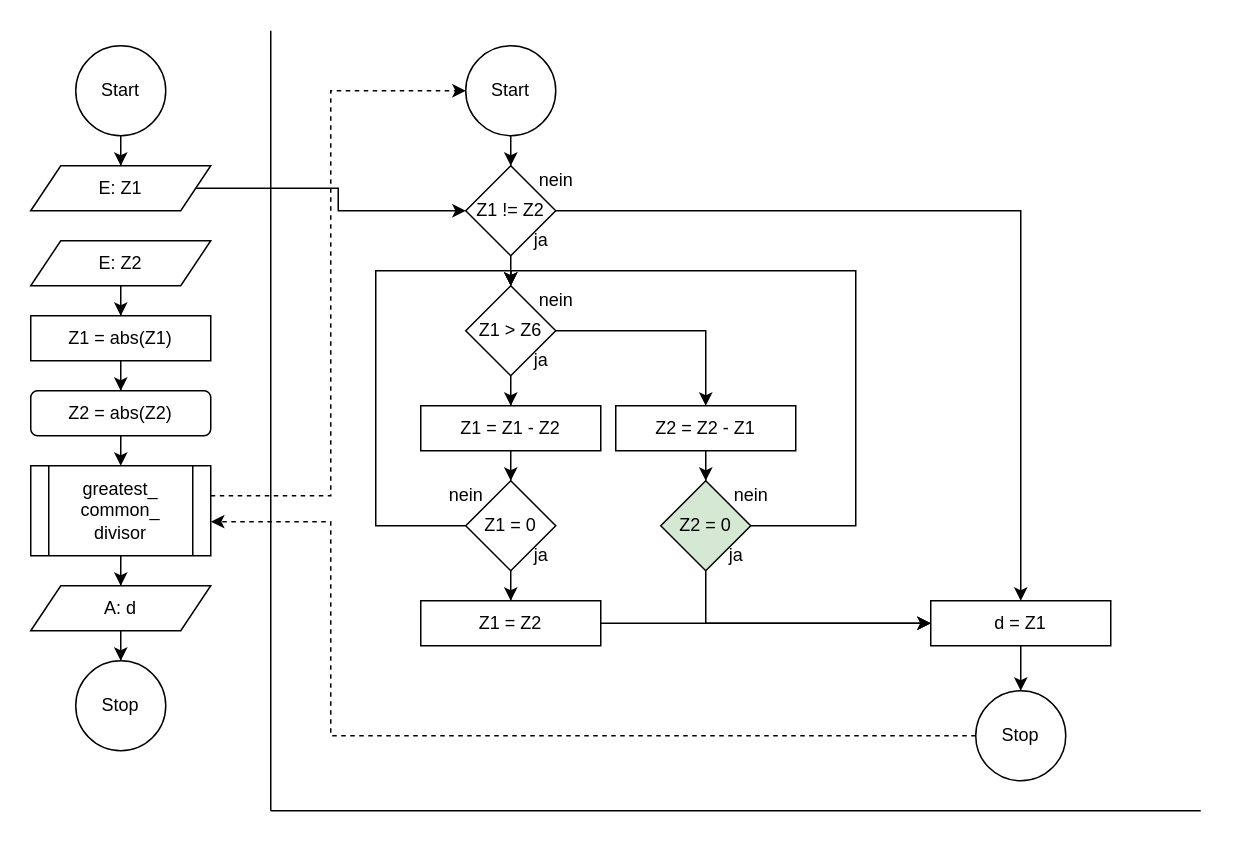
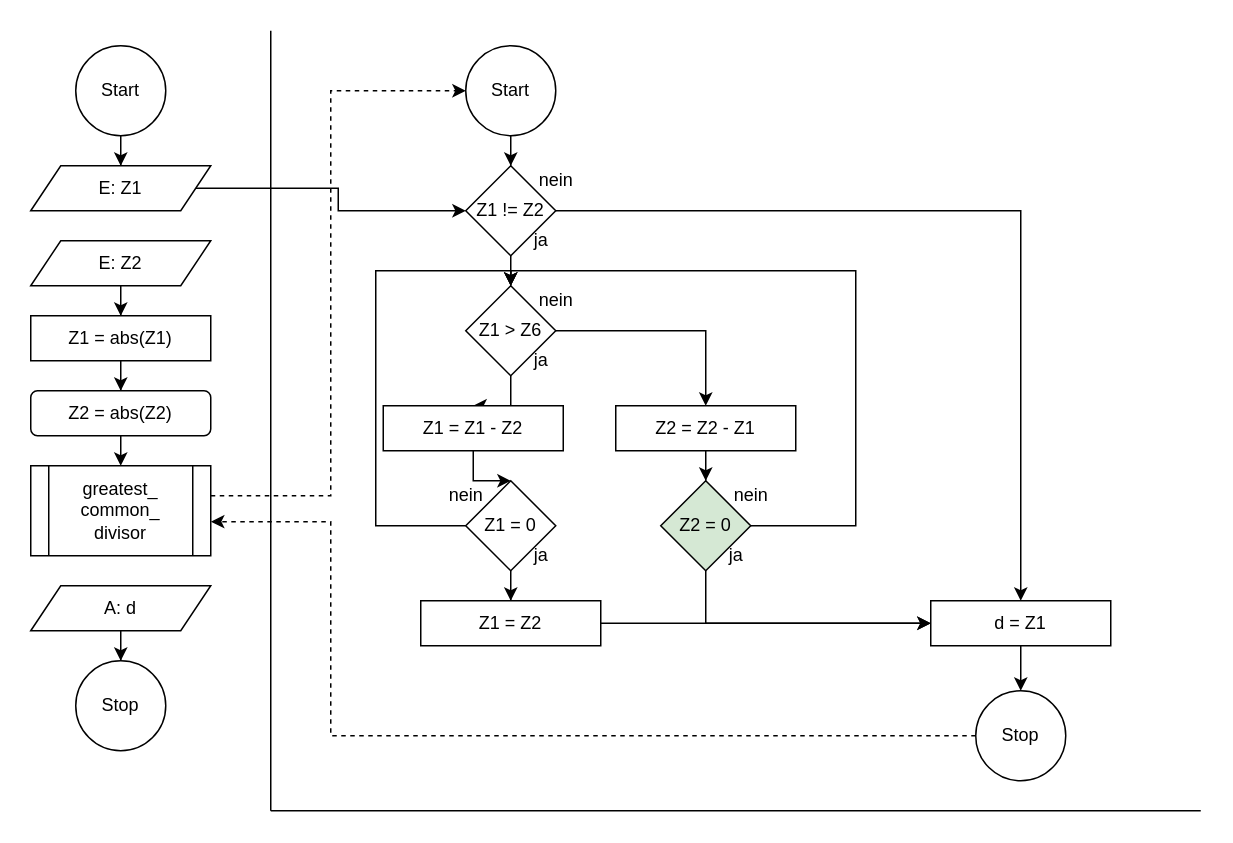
(511, 428) -> (473, 428)
(121, 576) -> none
